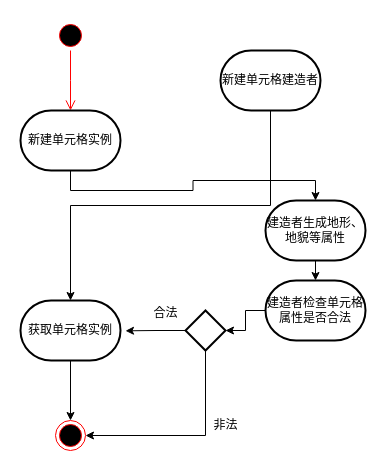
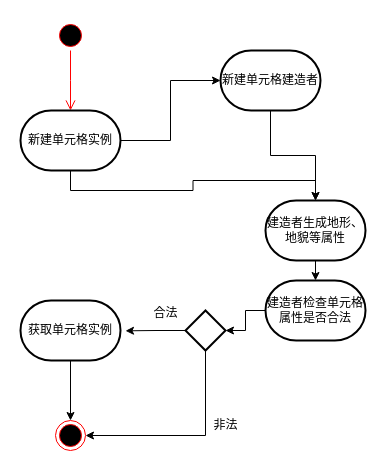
none -> (171, 115)
(153, 206) -> (304, 156)
